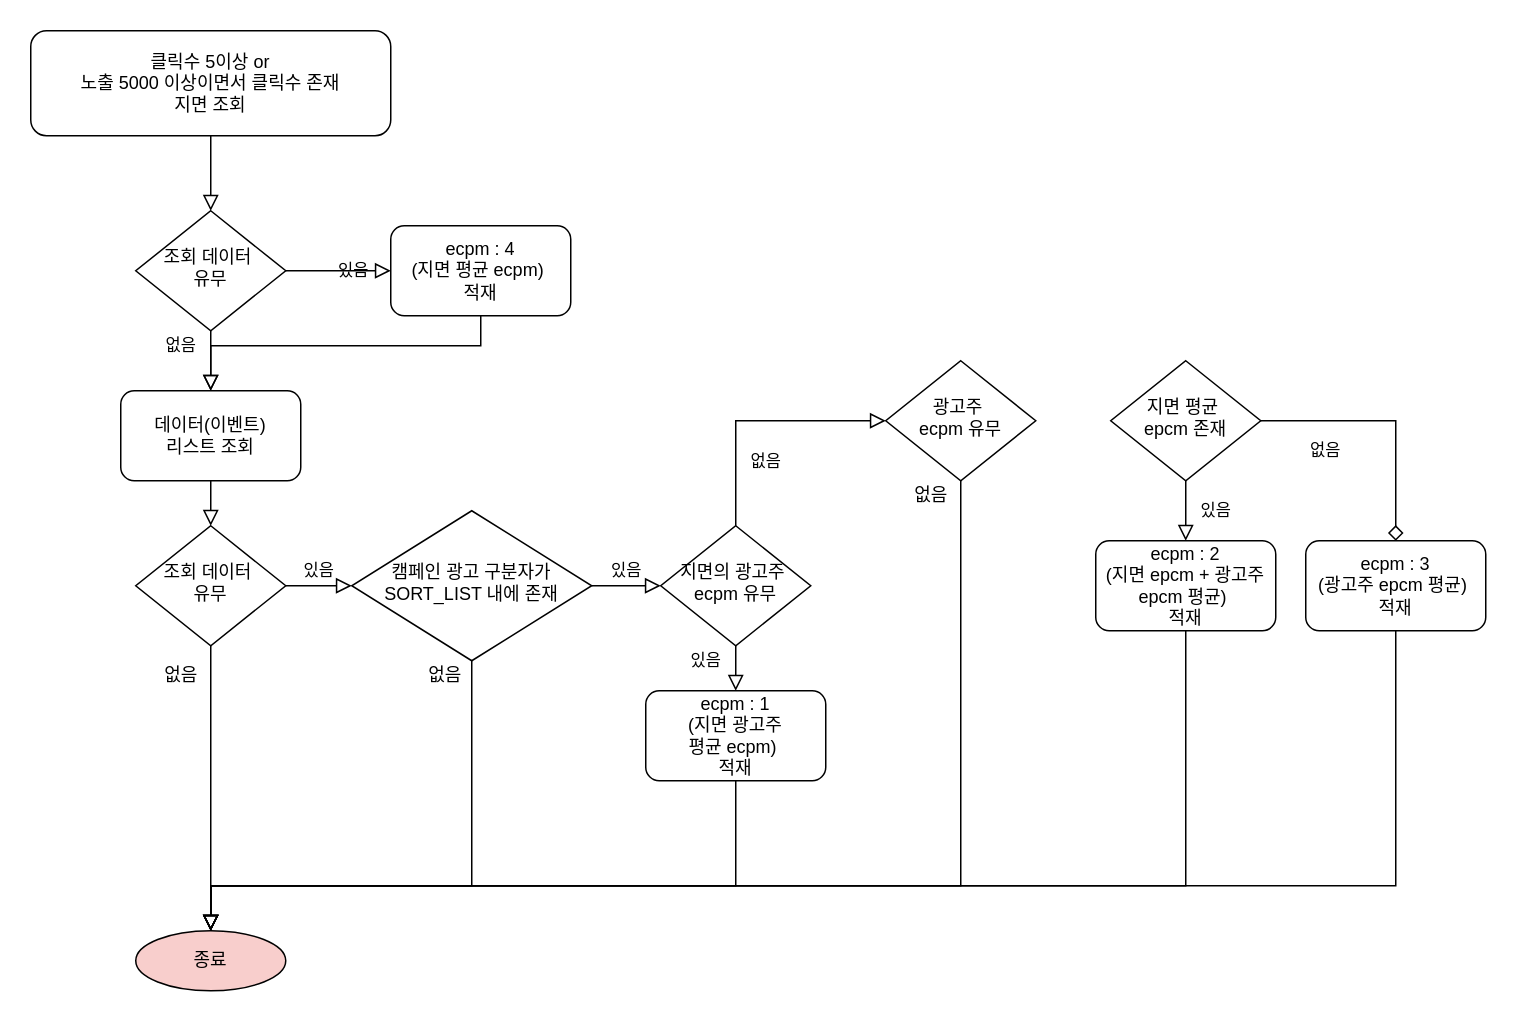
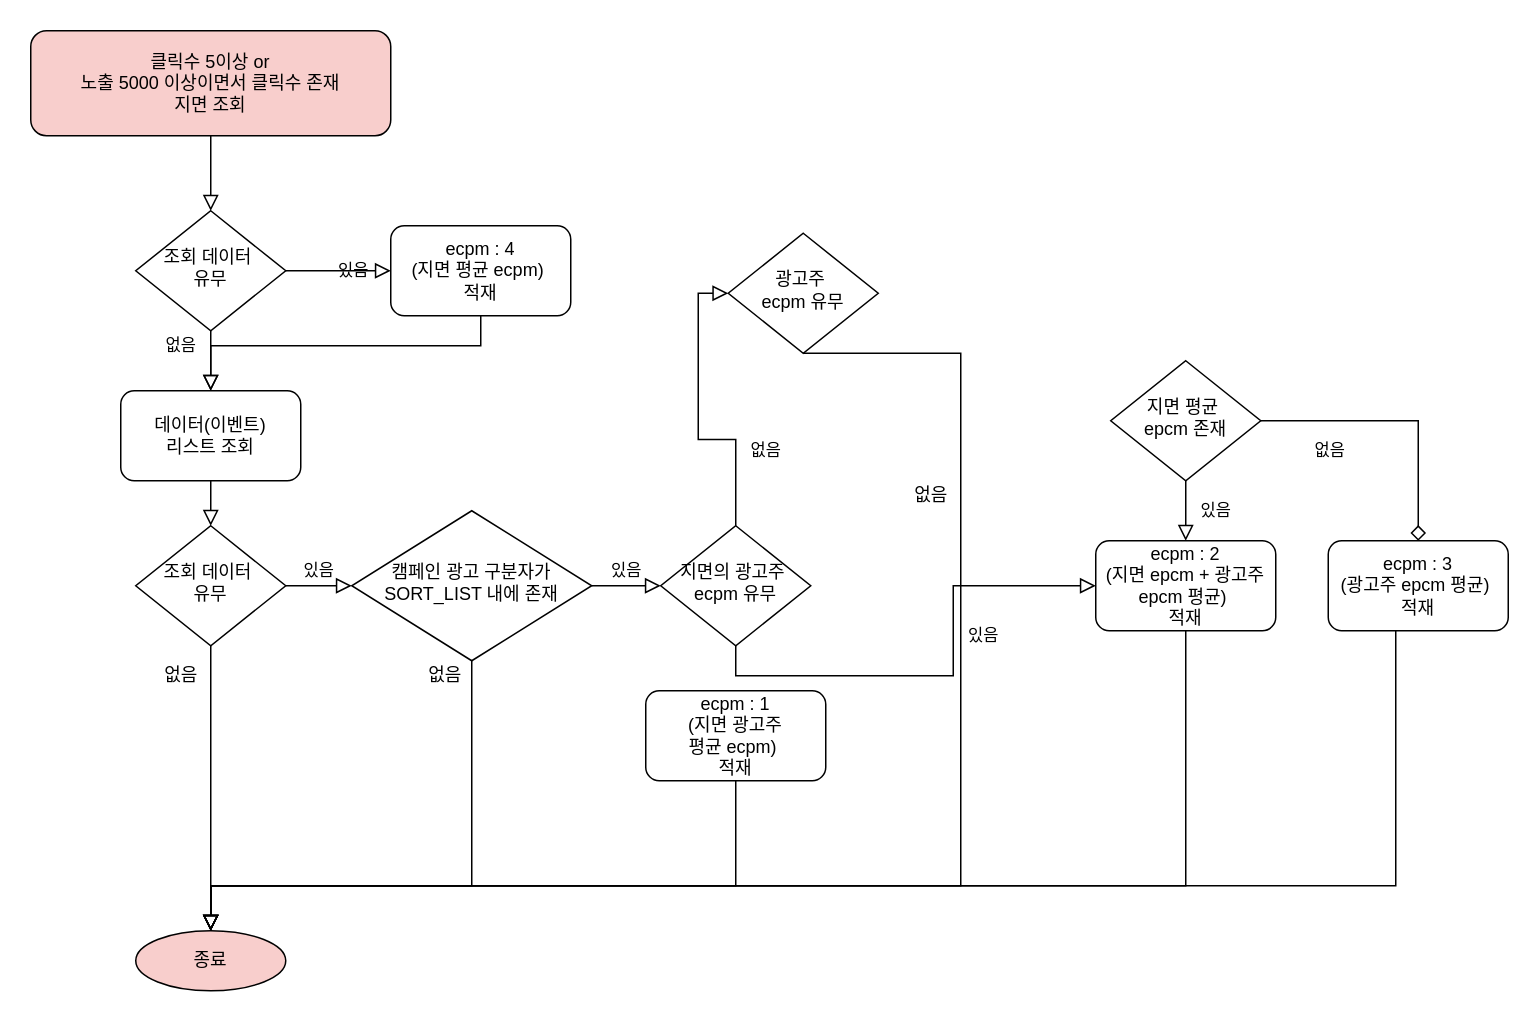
(211, 83) -> (211, 83)
(961, 421) -> (803, 293)
(1396, 586) -> (1418, 586)
(736, 676) -> (951, 676)
